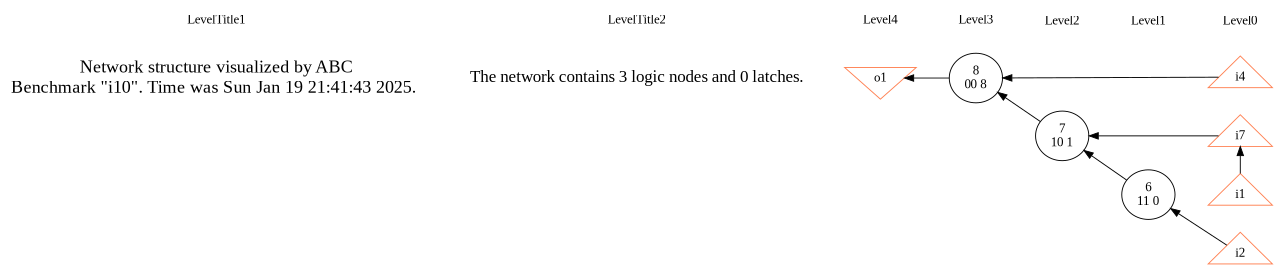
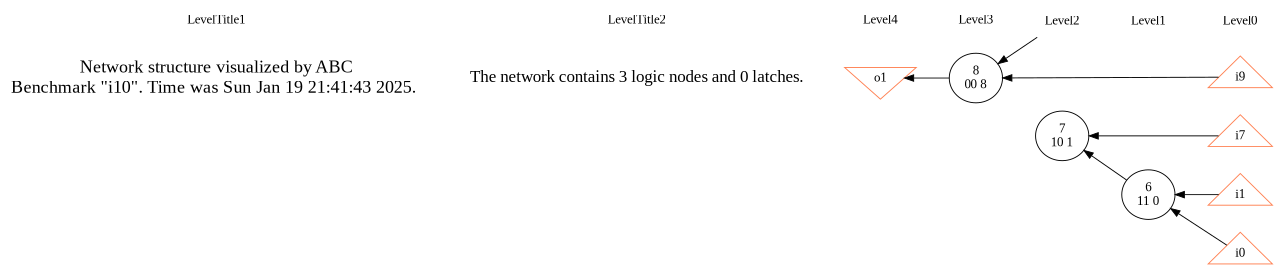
(1240, 77) -> (1240, 77)
(1023, 110) -> (1022, 48)
(1240, 165) -> (1202, 195)
(1240, 253) -> (1240, 253)
